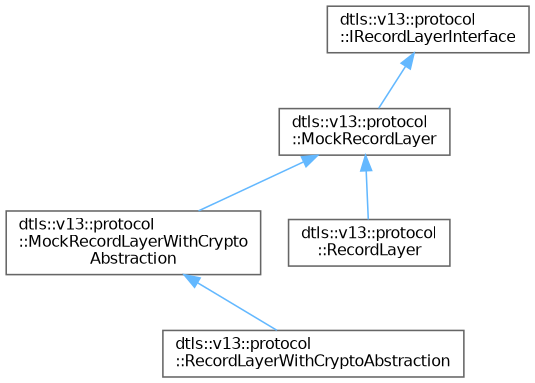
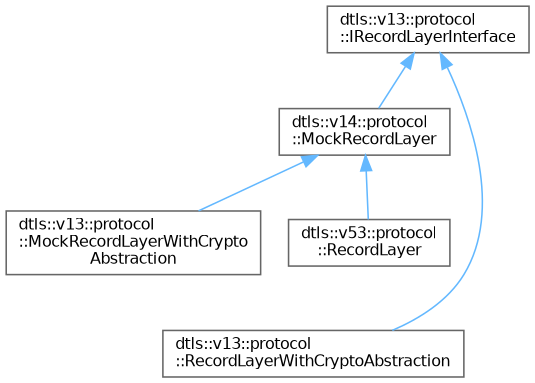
(365, 132) -> (365, 132)
(369, 243) -> (369, 243)
(237, 307) -> (481, 216)
